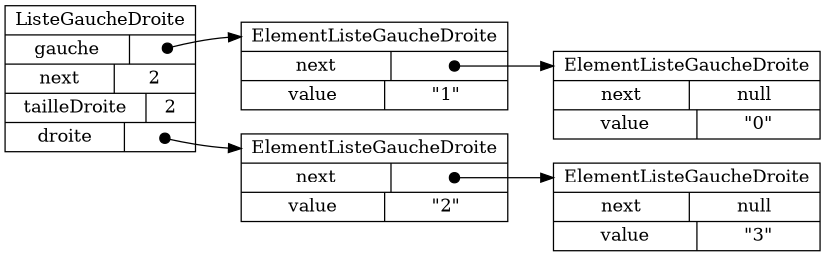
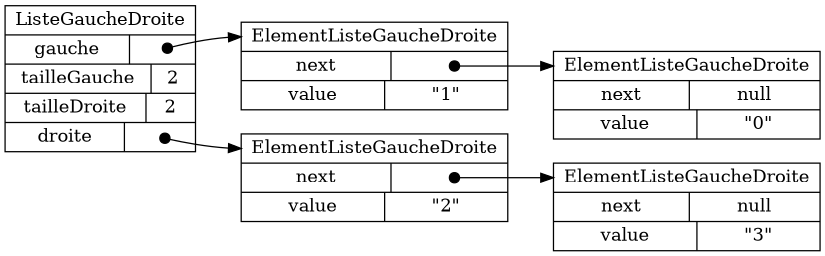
(60, 78) -> (78, 78)
